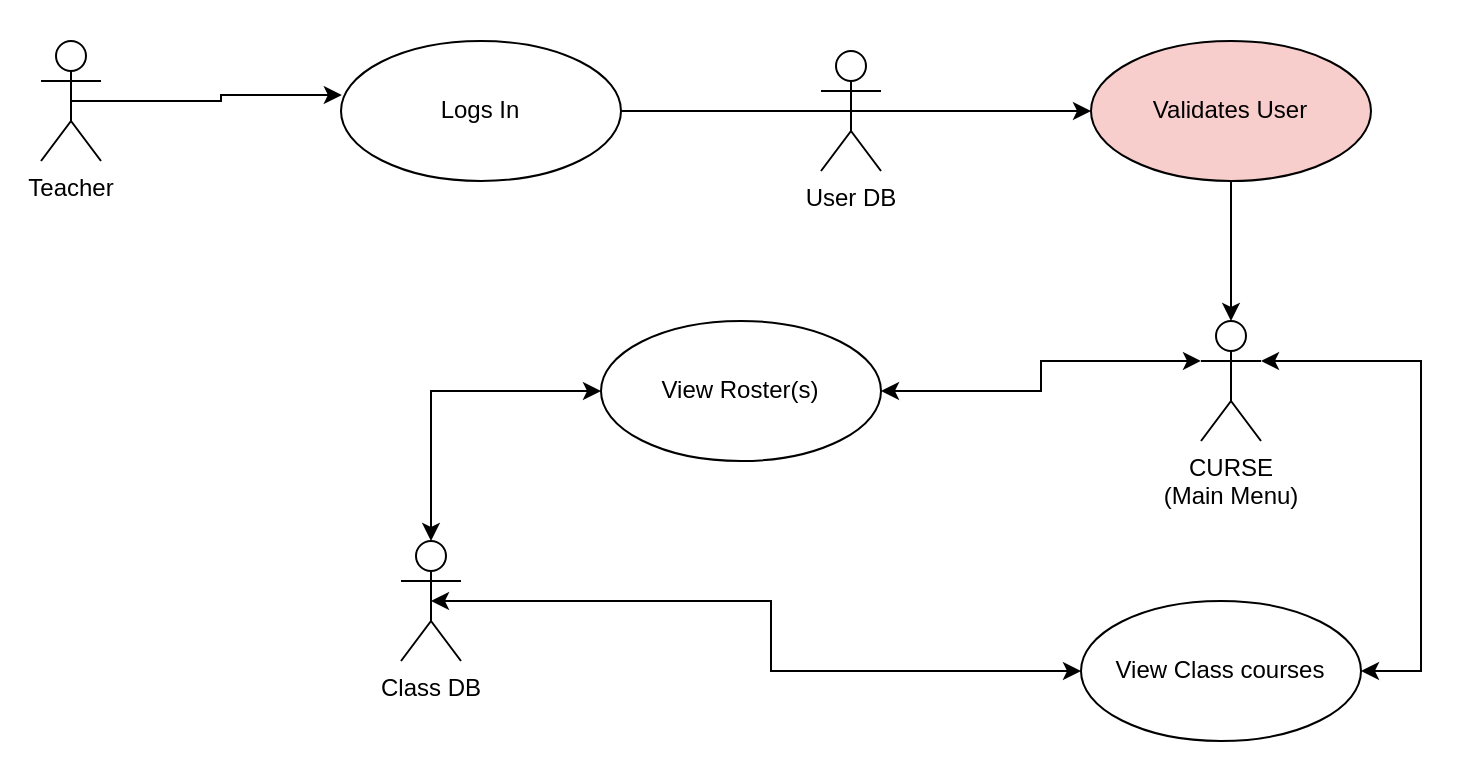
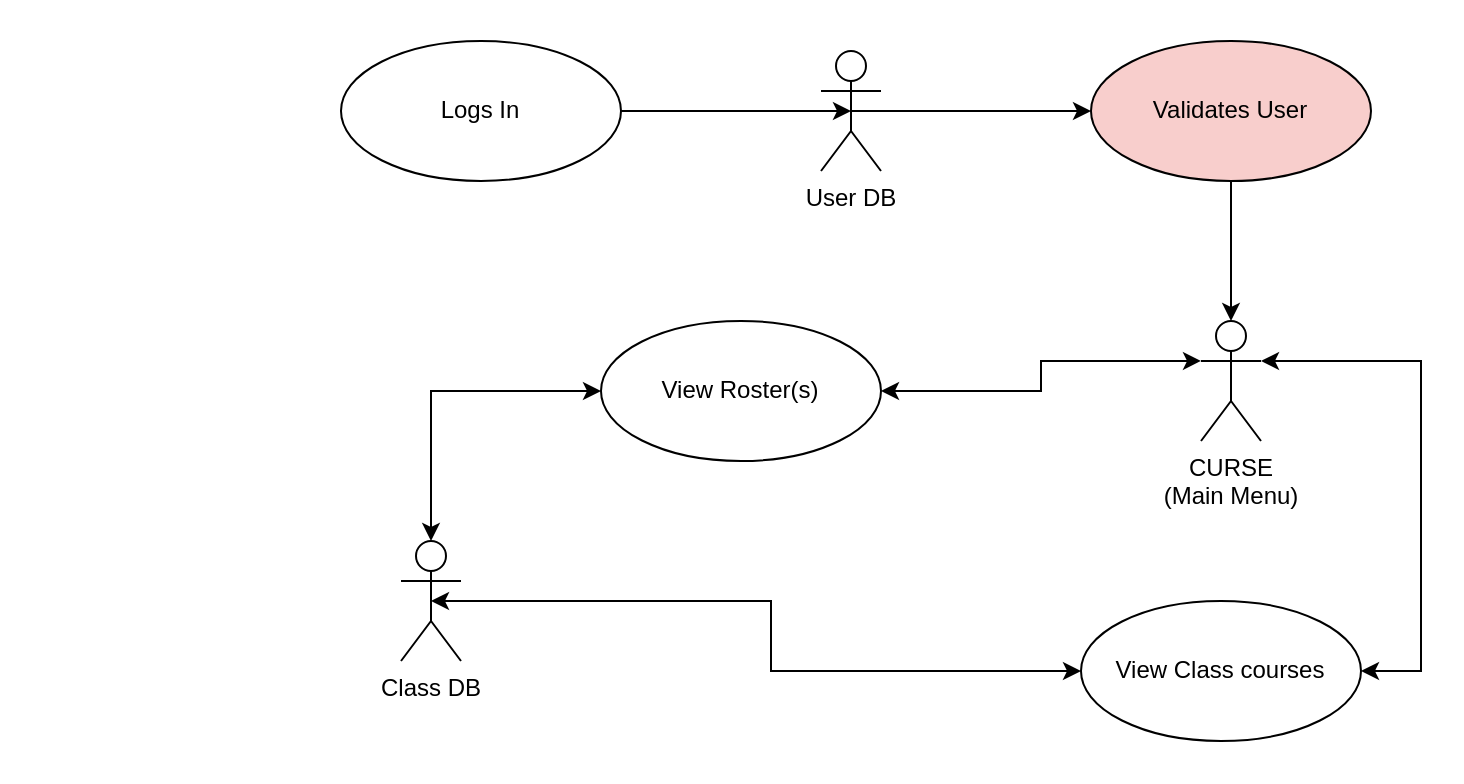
(71, 101) -> none
(212, 101) -> none
(840, 111) -> (836, 111)
